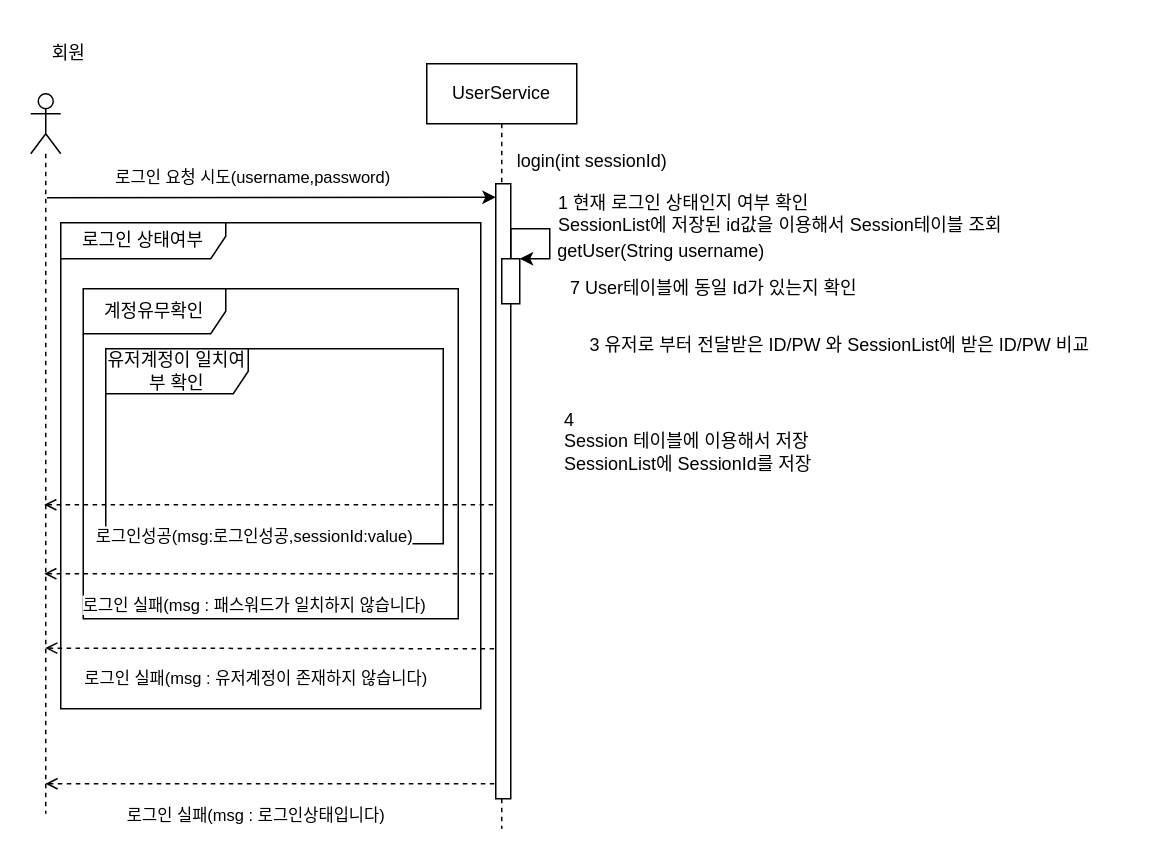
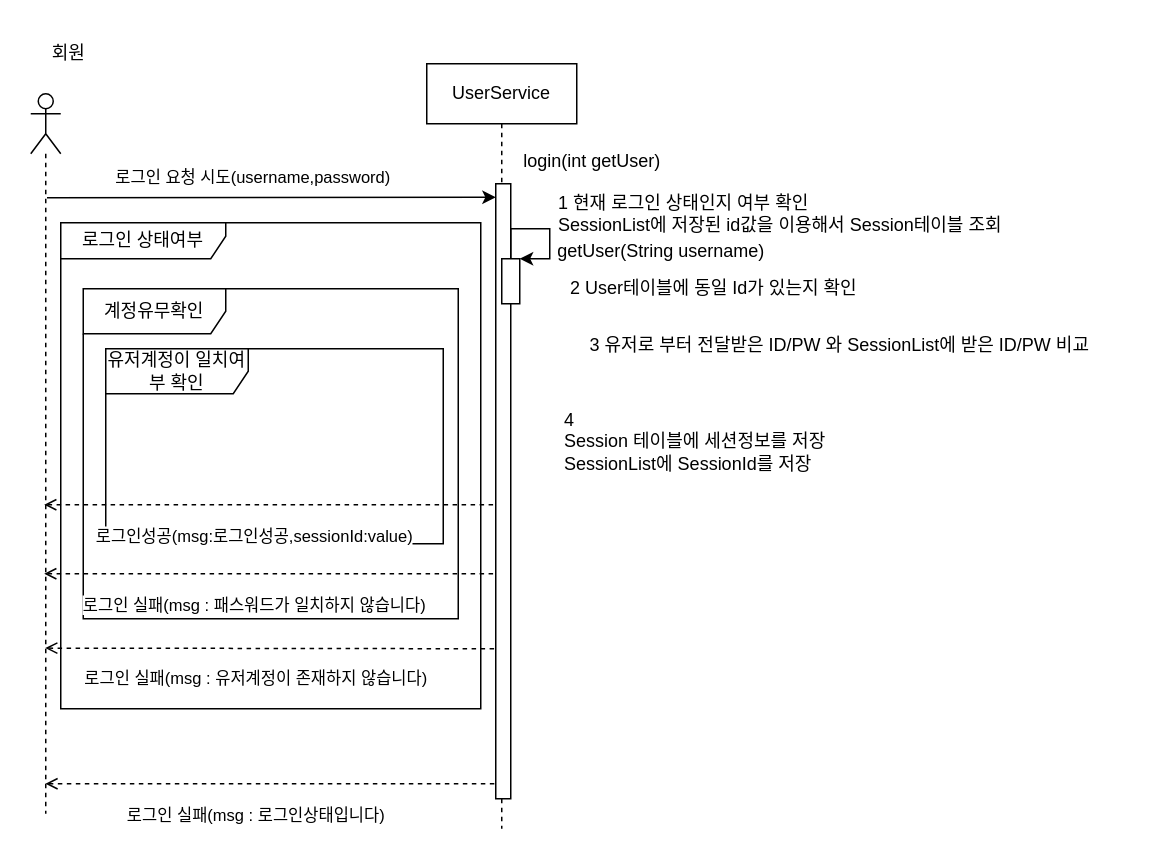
(593, 161) -> (593, 161)
(714, 289) -> (714, 289)
(700, 452) -> (705, 452)
